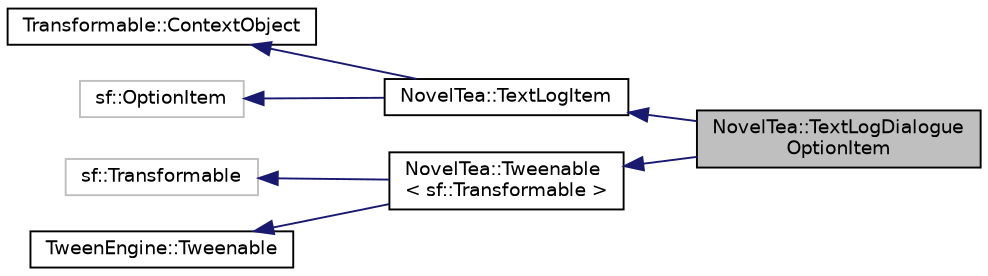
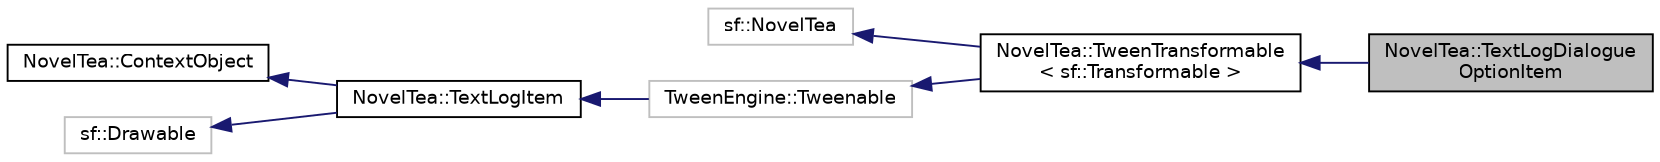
(162, 27) -> (138, 63)
(162, 99) -> (138, 135)
(672, 118) -> (625, 99)
(162, 177) -> (781, 27)
(507, 181) -> (1141, 63)
(162, 249) -> (781, 99)
